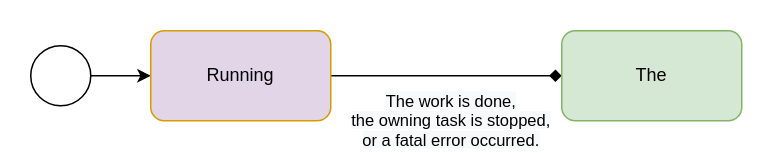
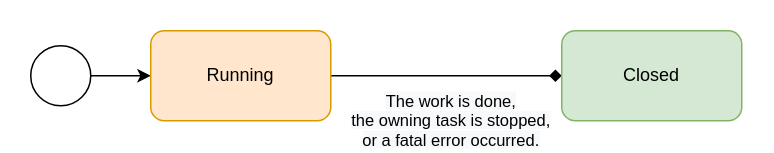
(241, 76) -> (241, 76)
(652, 76) -> (652, 76)
